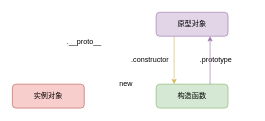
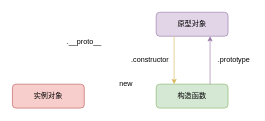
(216, 60) -> (234, 60)
